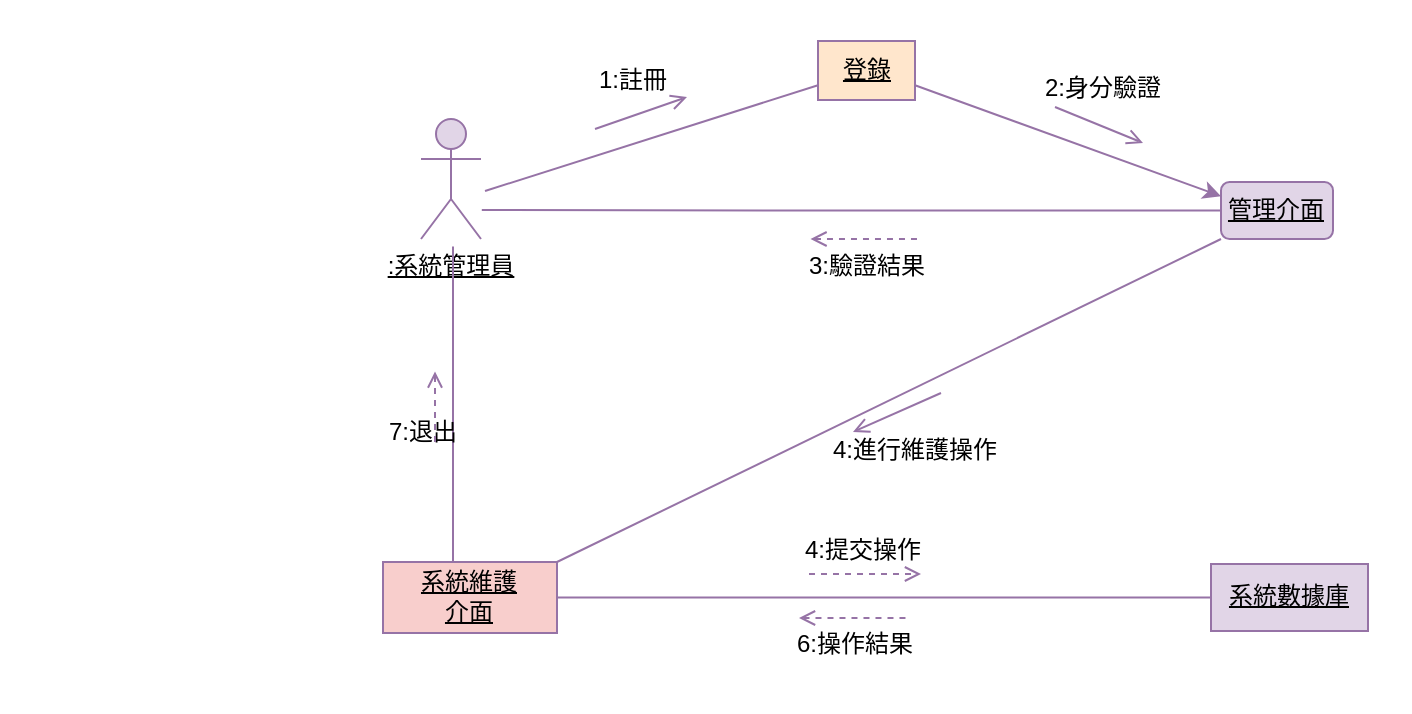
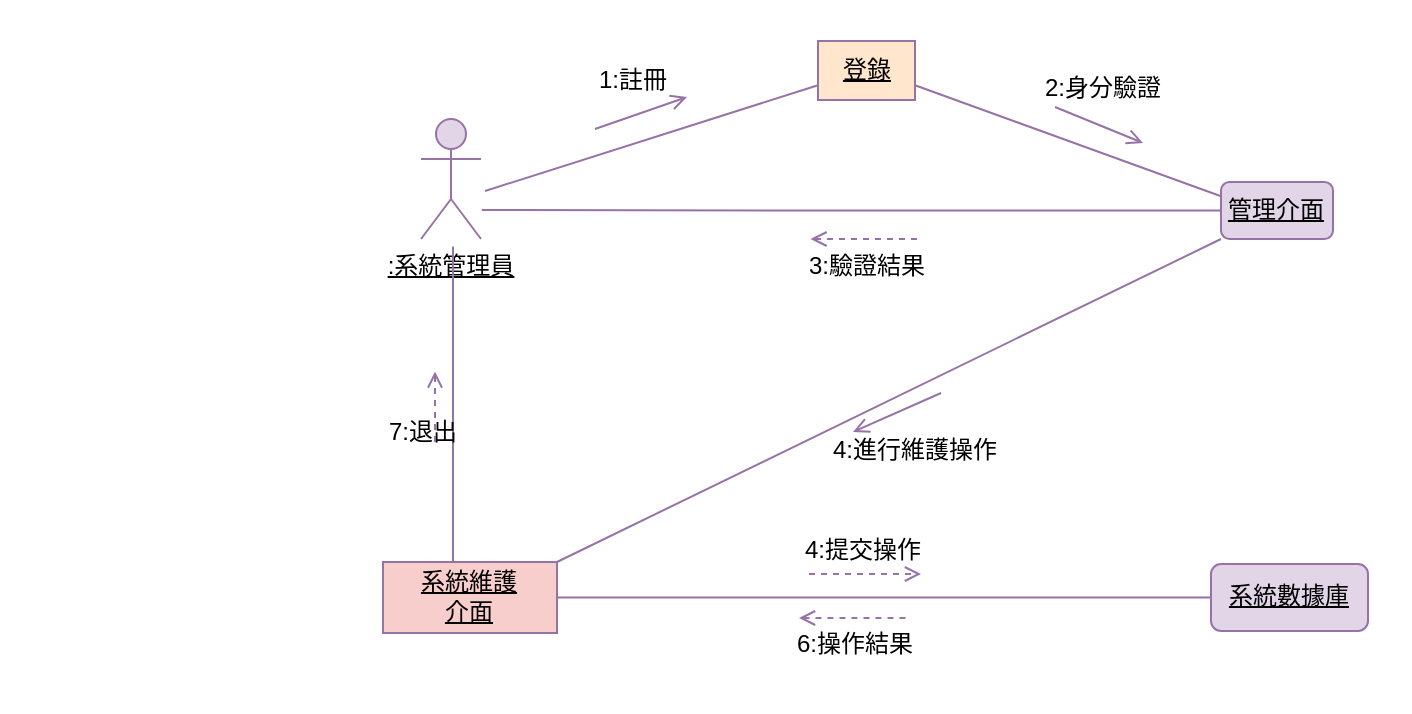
(1207, 191) -> (1213, 193)
(1290, 598) -> (1290, 598)
